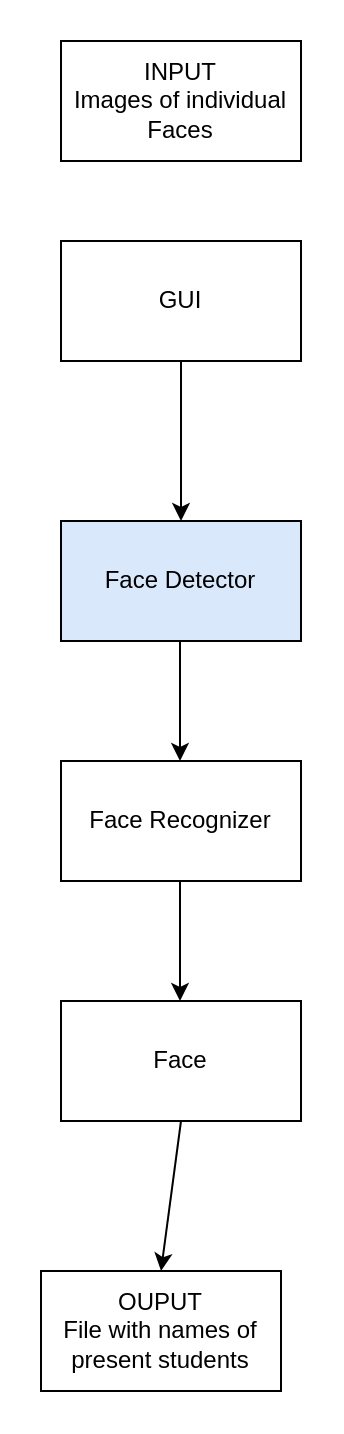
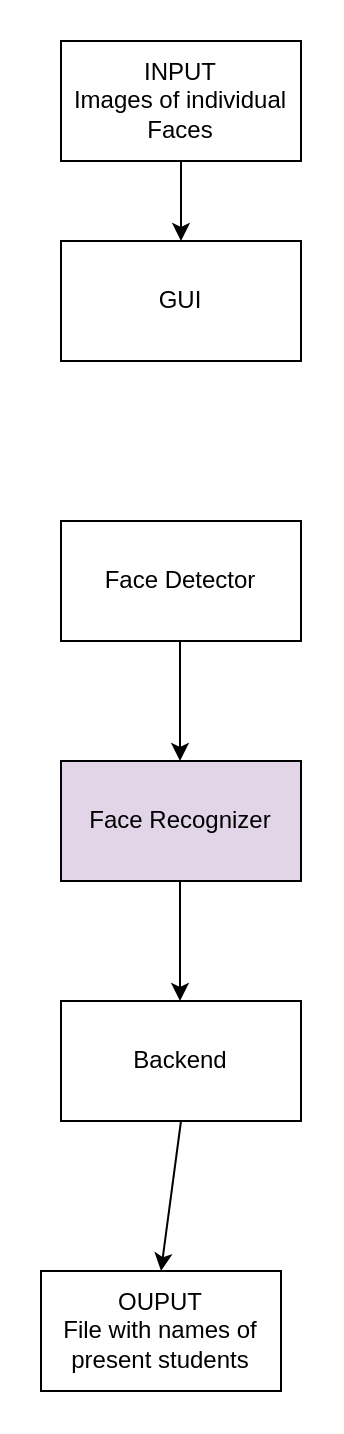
none -> (181, 194)
(181, 434) -> none
(181, 581) -> (181, 581)
(181, 821) -> (181, 821)
(181, 1061) -> (181, 1061)
